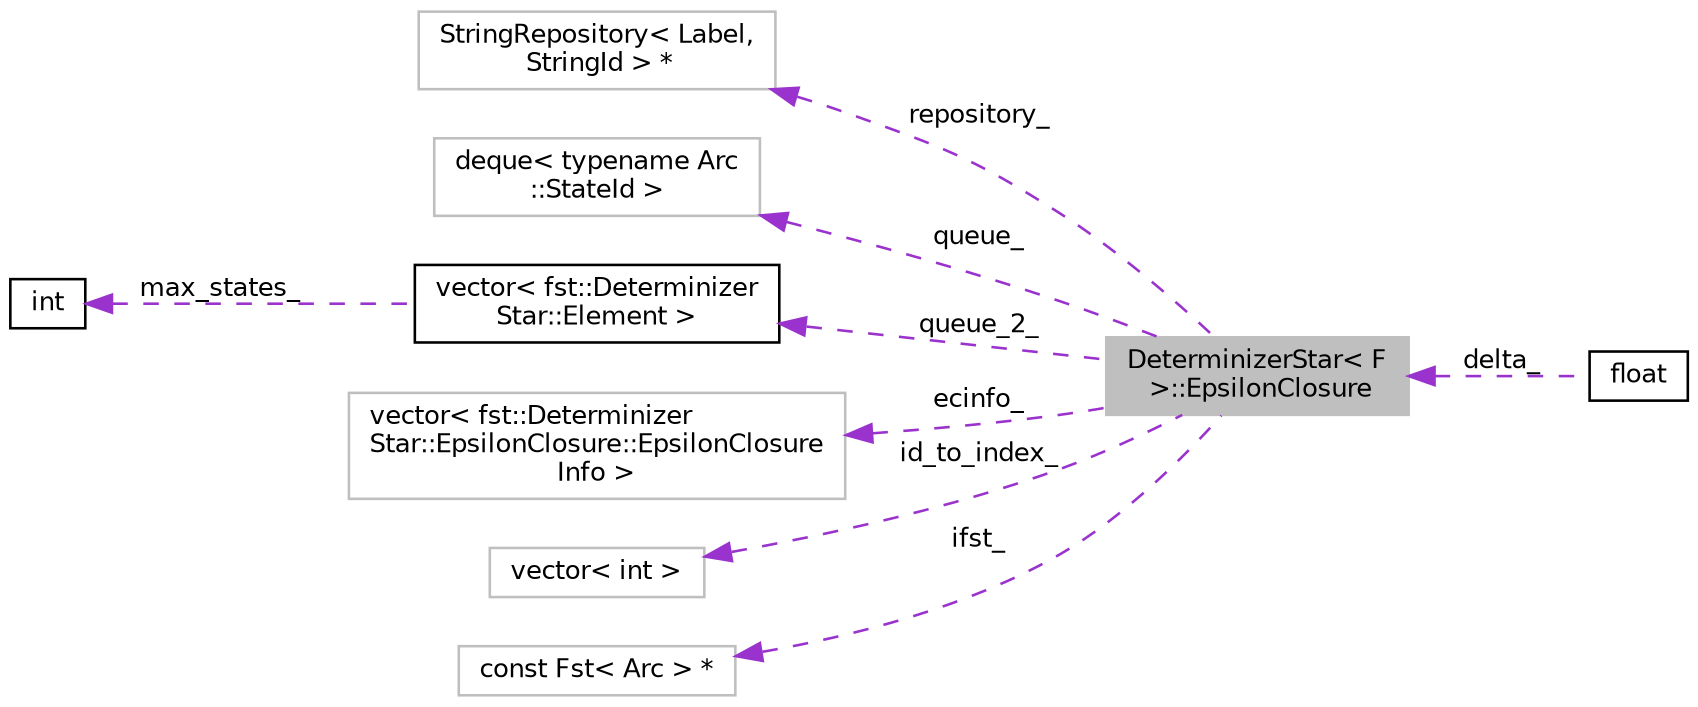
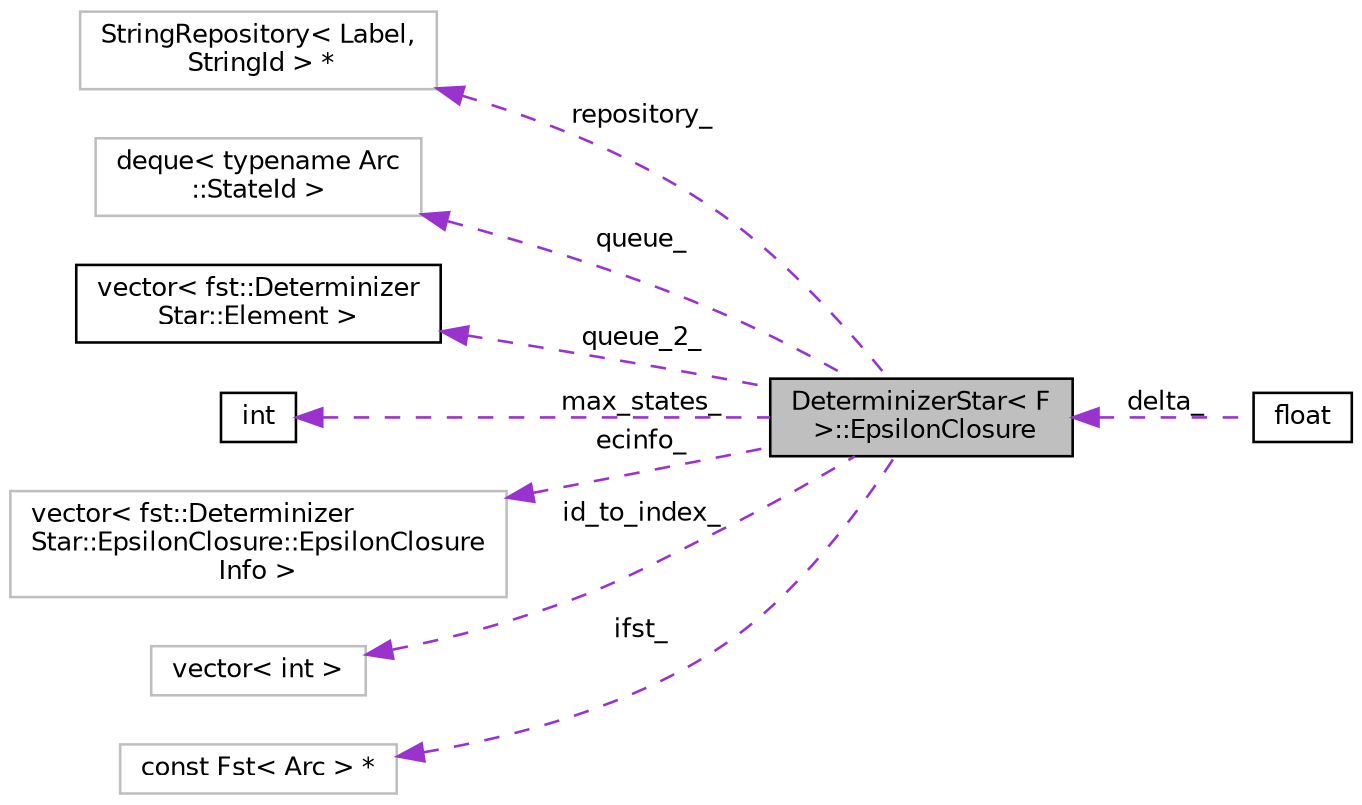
(263, 304) -> (546, 417)
(1257, 376) -> (921, 417)
